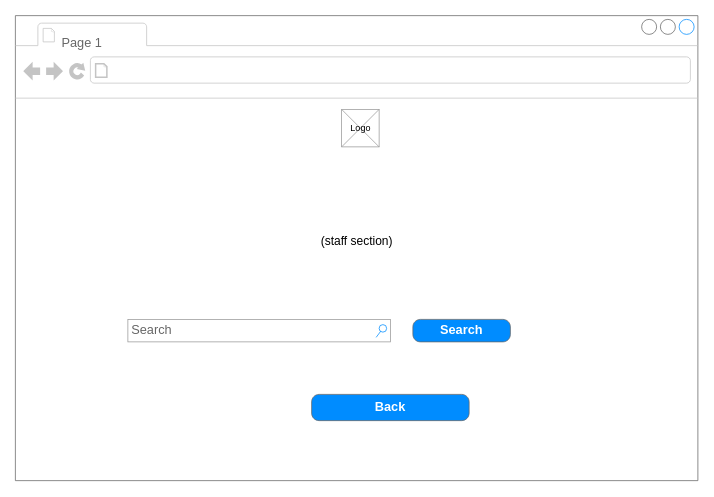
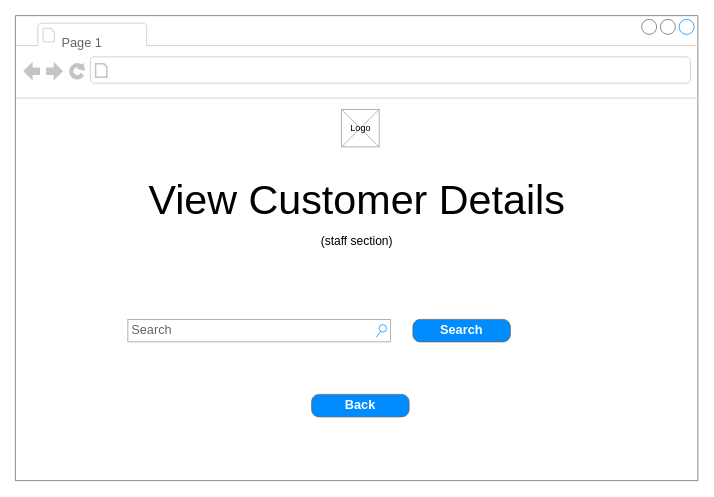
none -> (357, 199)
(390, 407) -> (360, 405)
